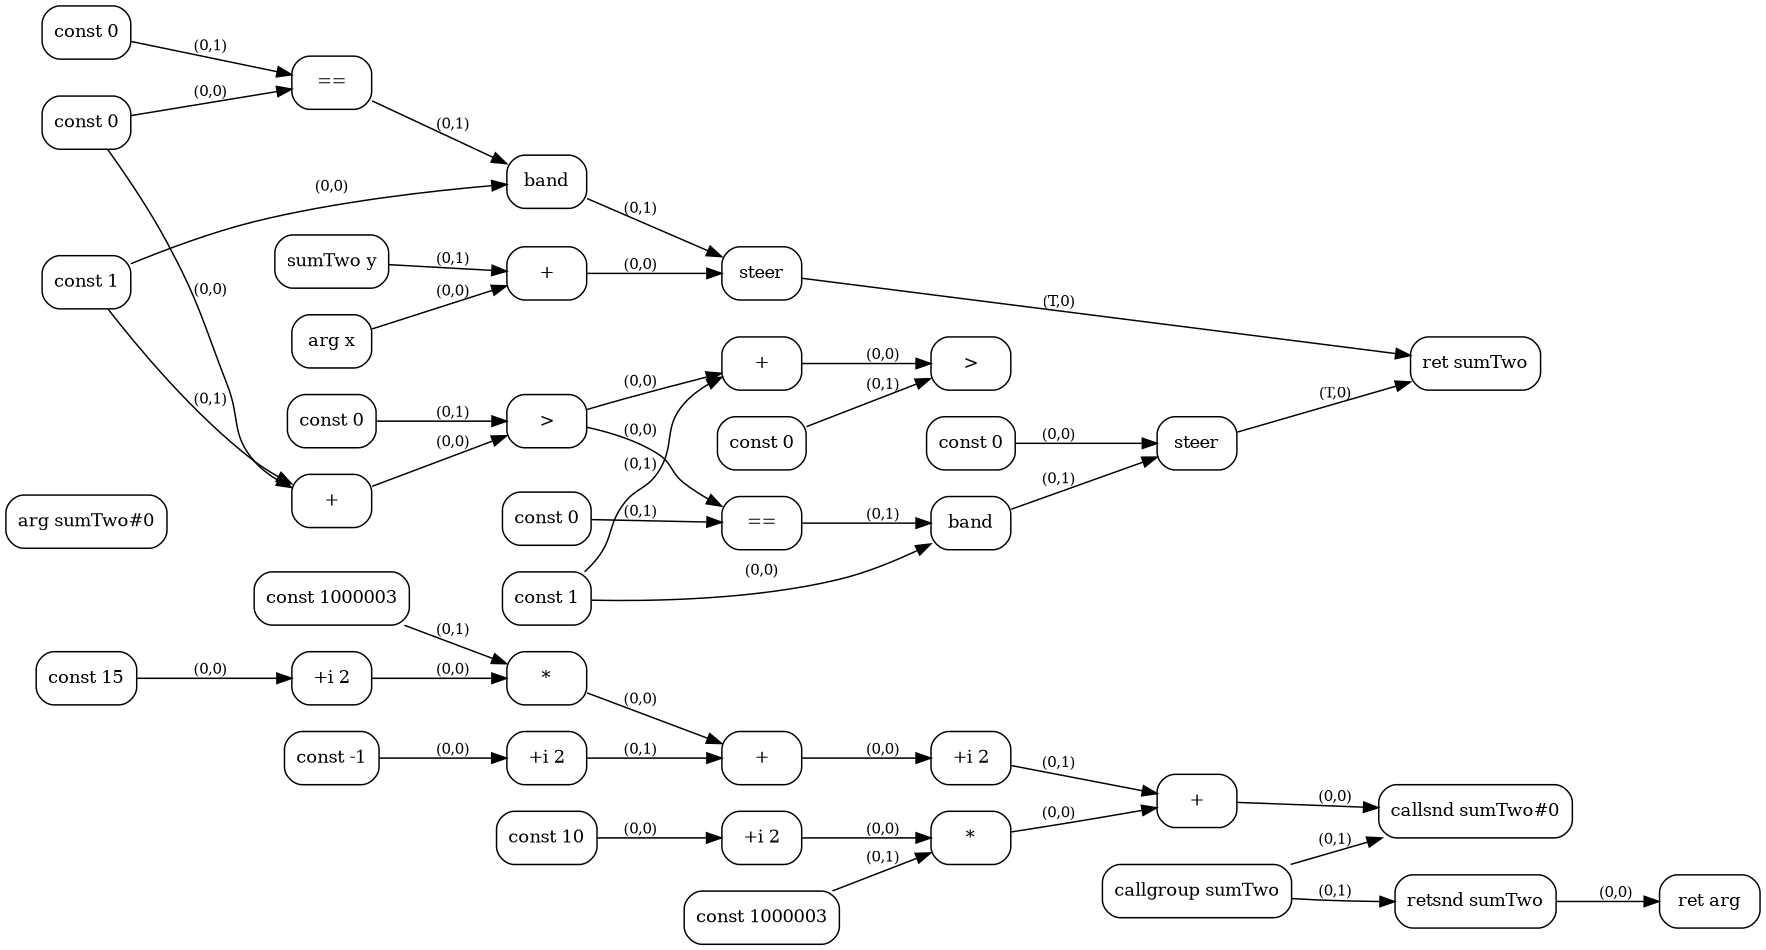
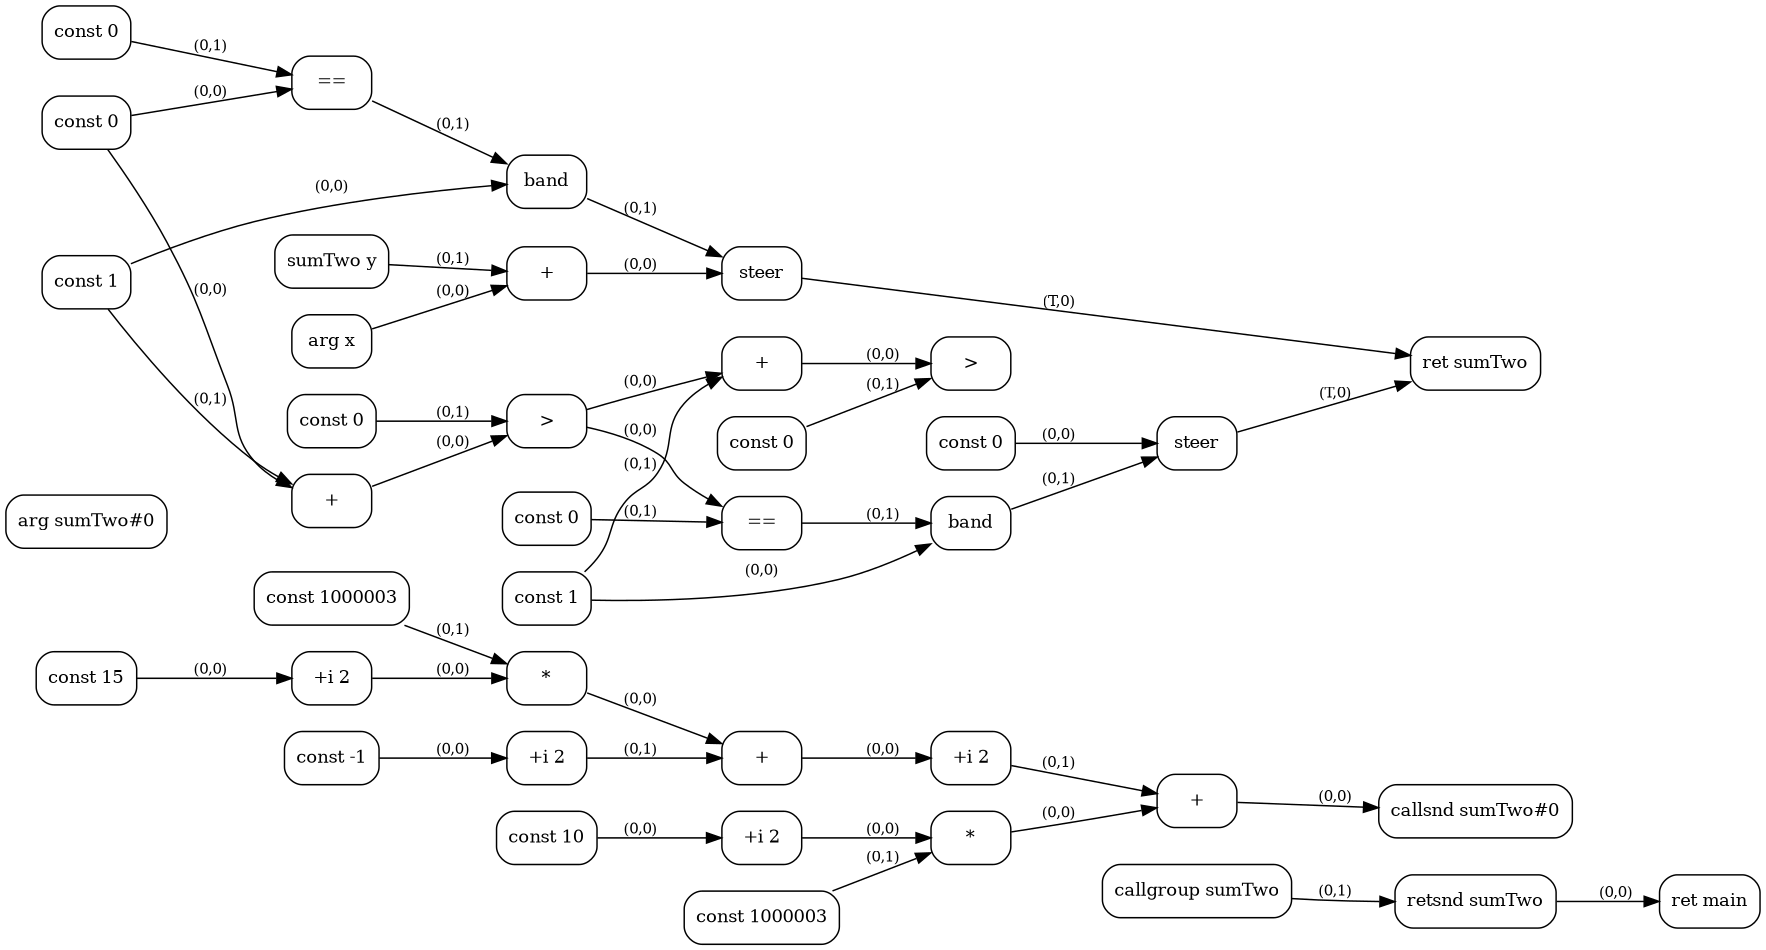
(1329, 853) -> none
(1710, 901) -> (1710, 901)
